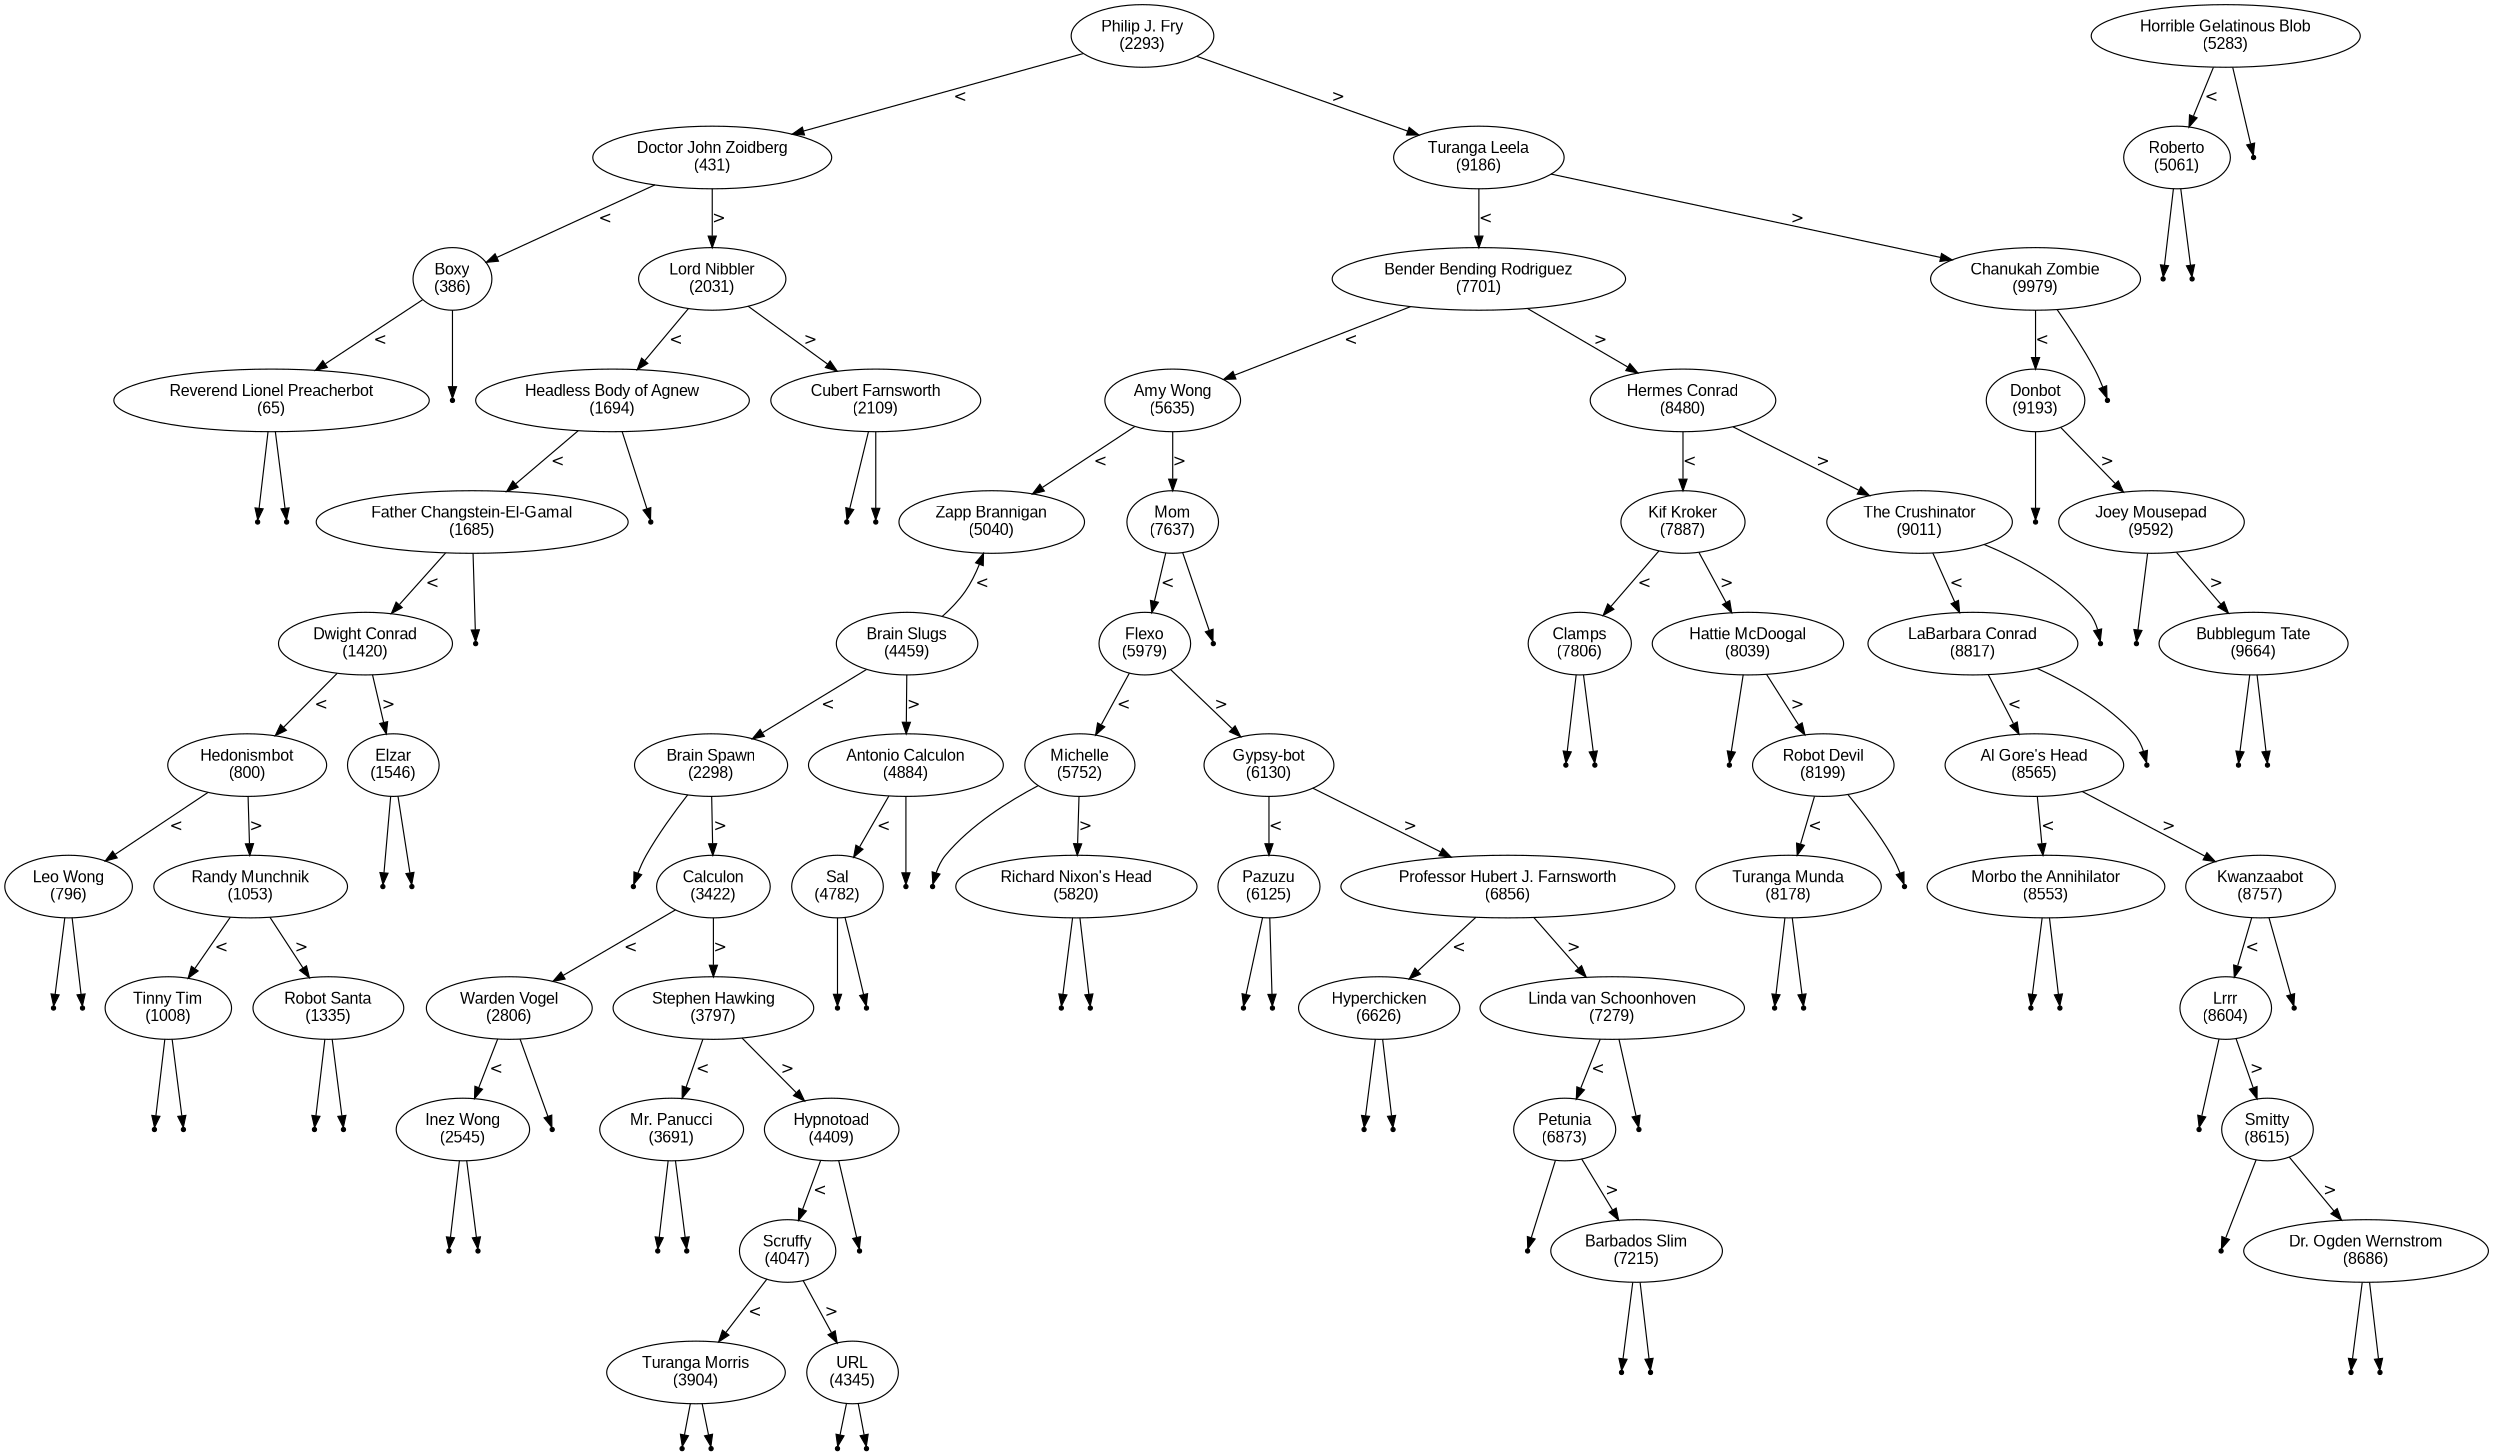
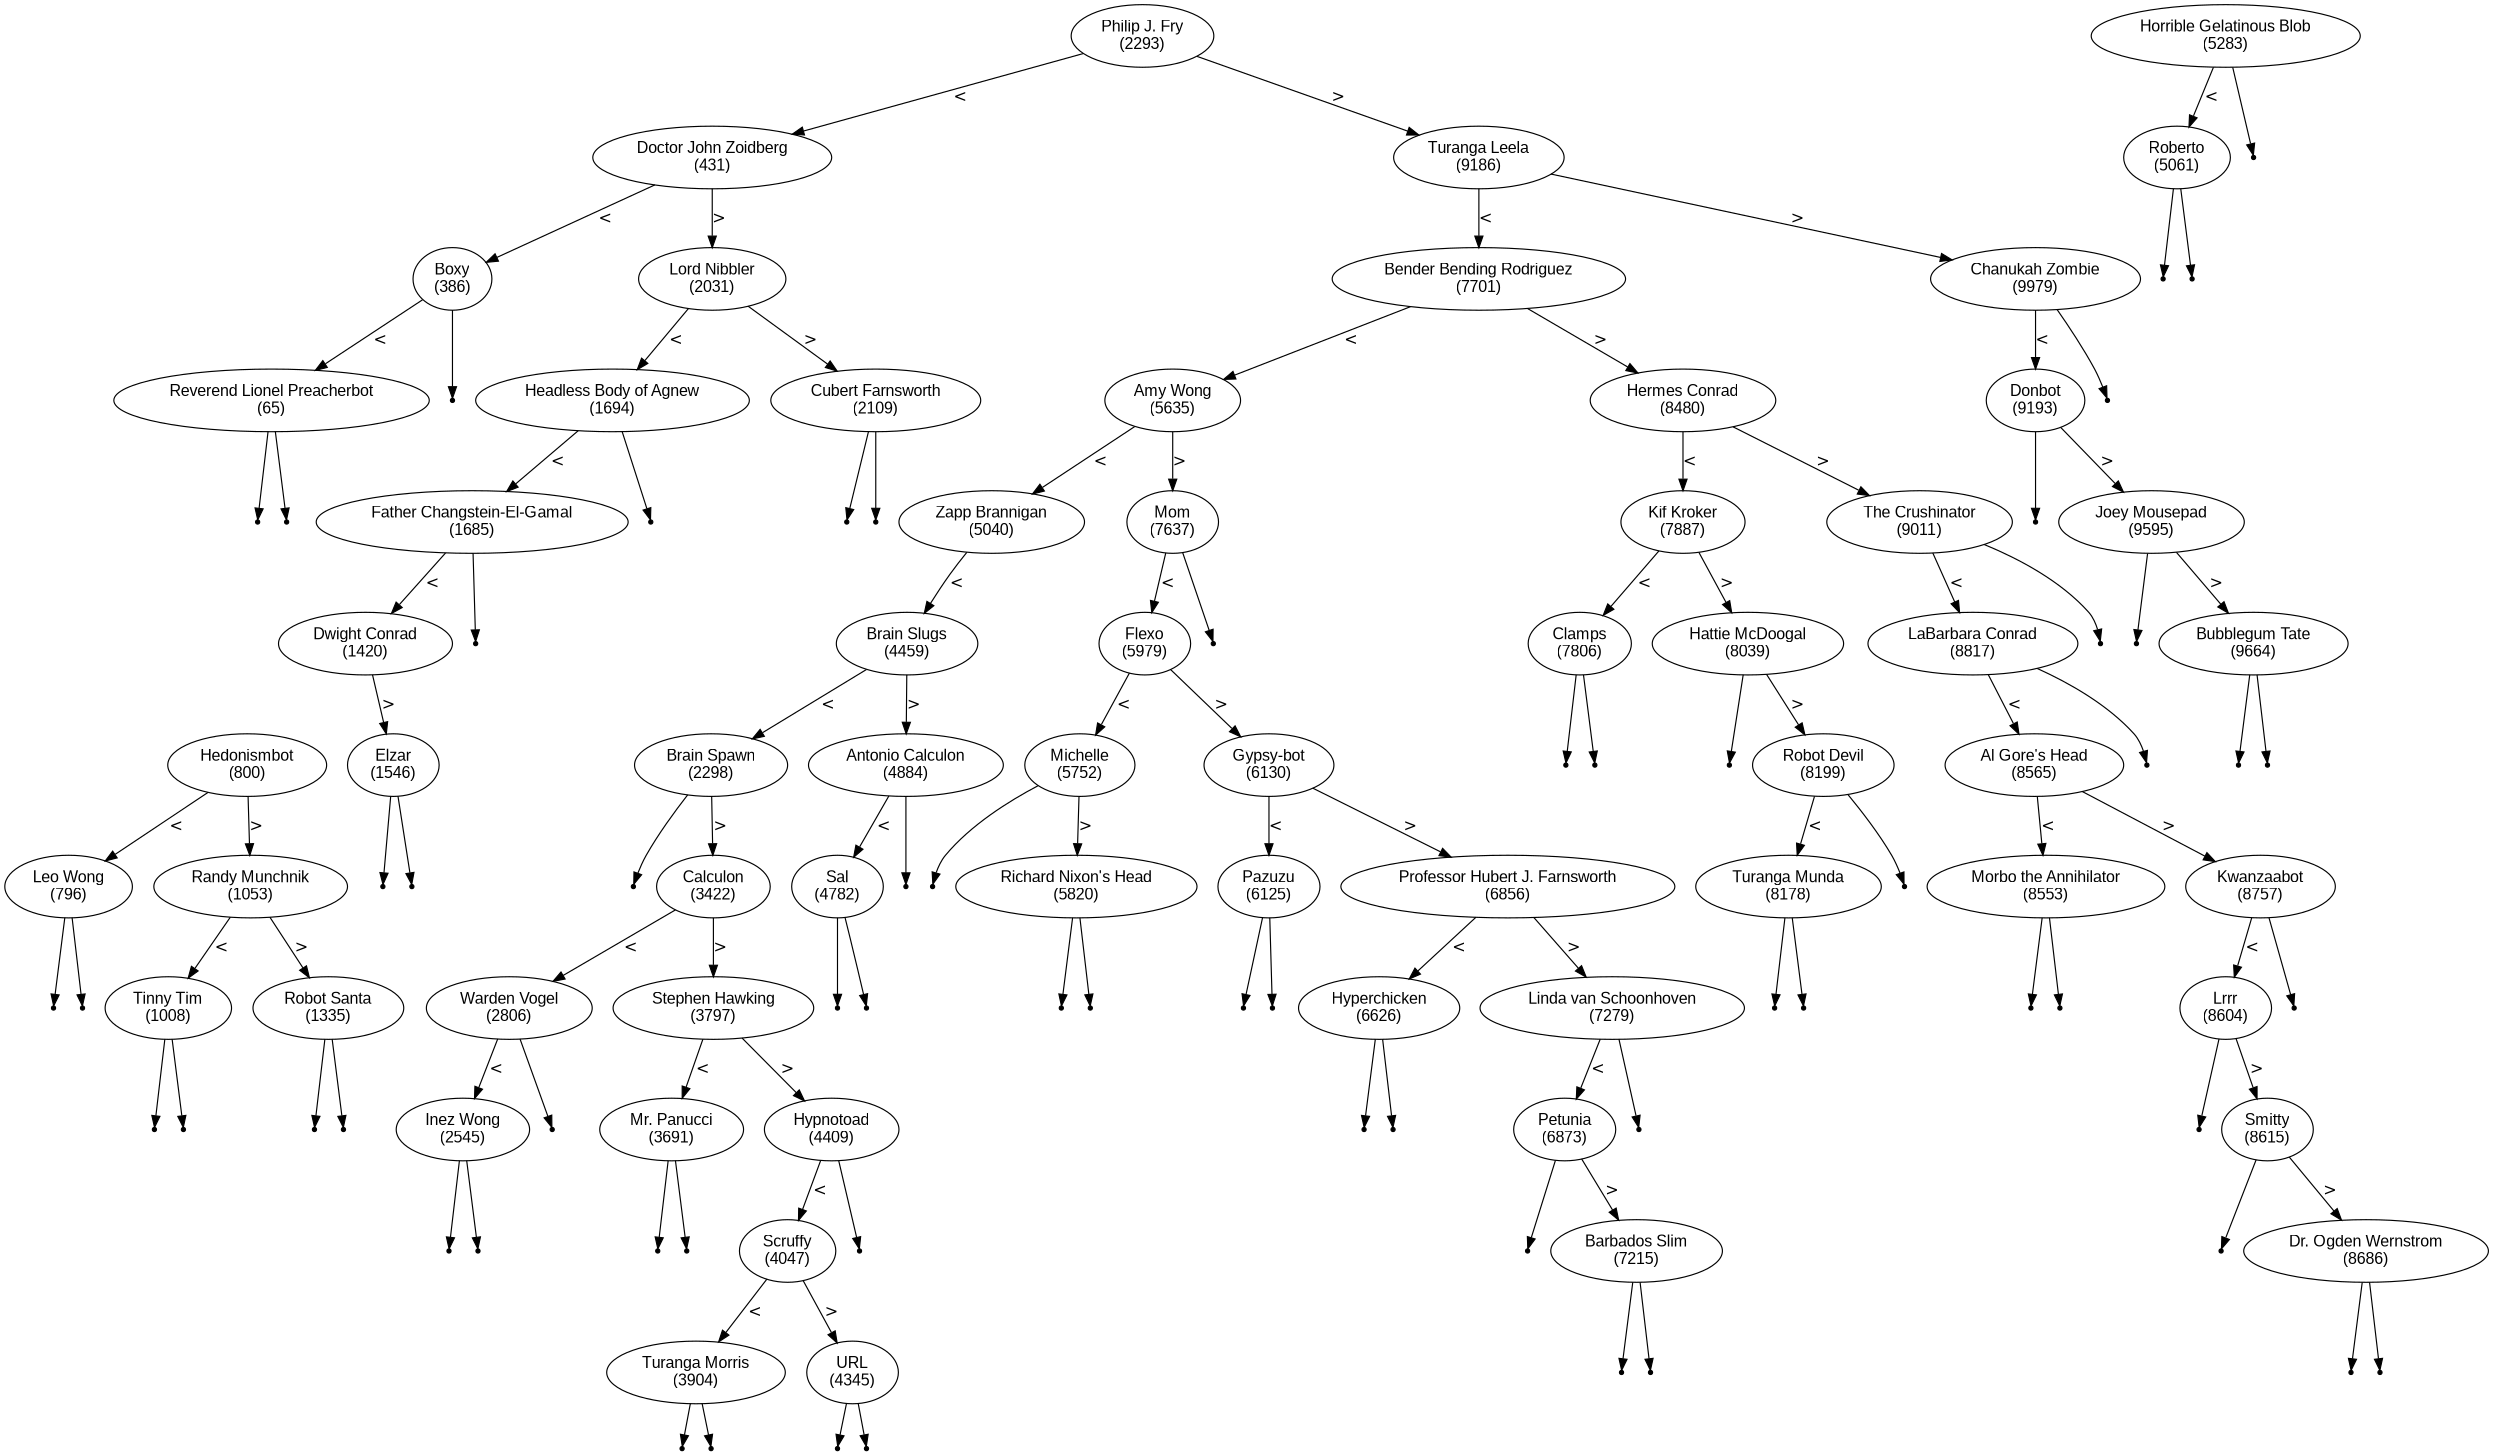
(2152, 522) -> (2152, 522)
(964, 593) -> (948, 577)
(310, 700) -> none
